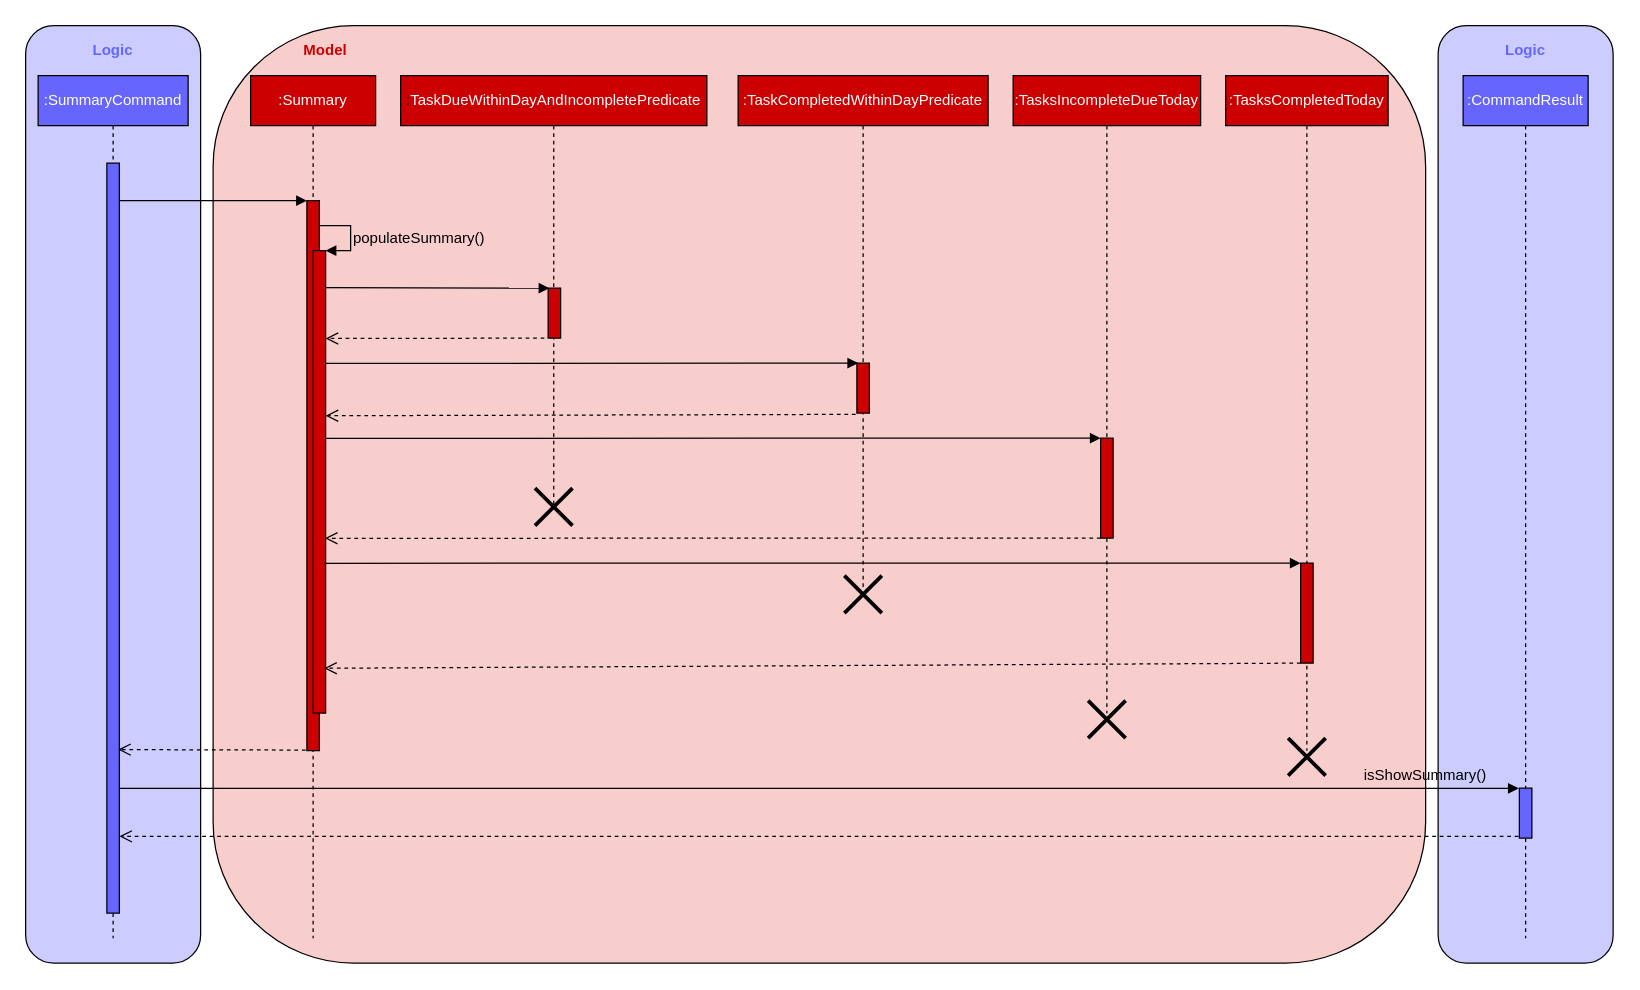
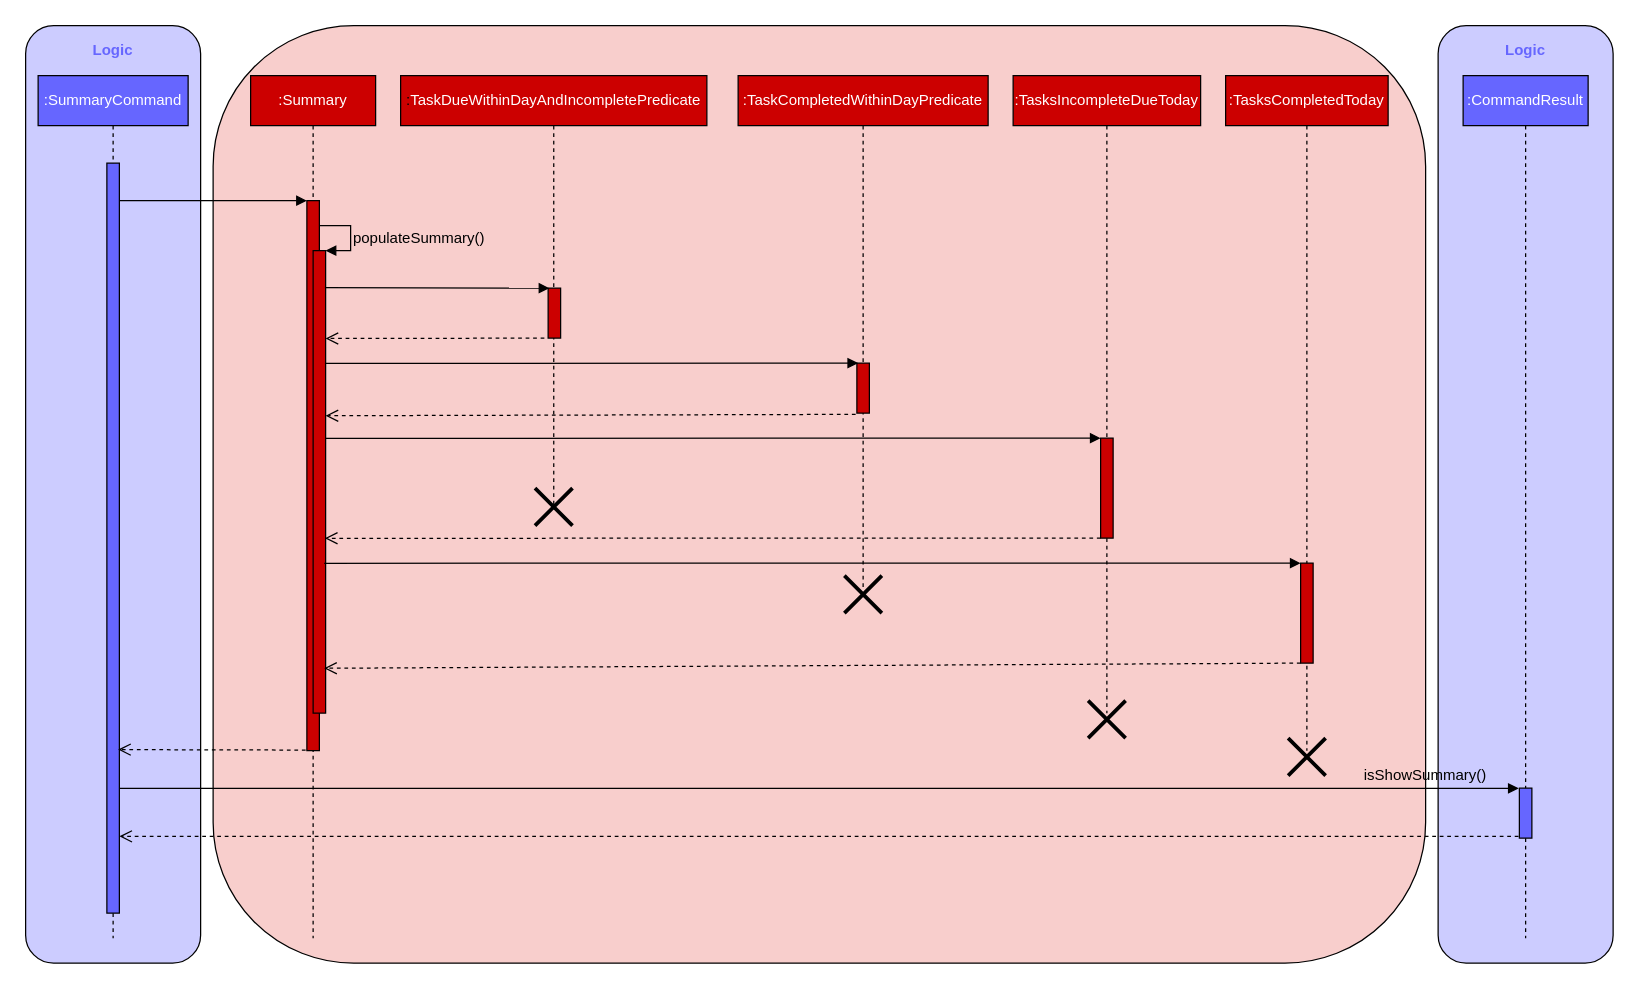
(326, 51) -> none
